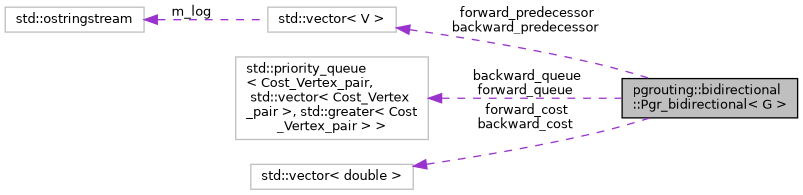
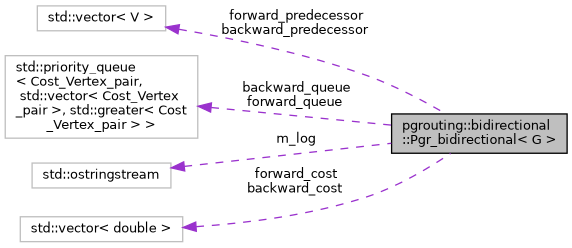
(213, 20) -> (288, 155)
